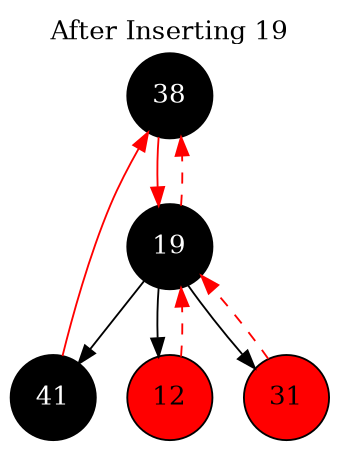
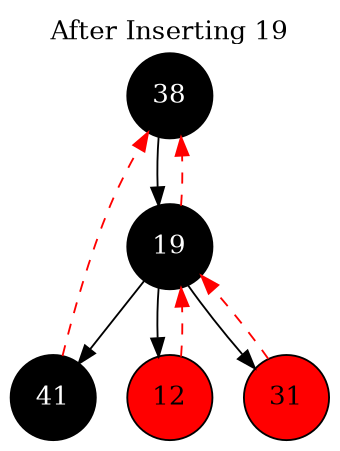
(157, 162) -> (157, 162)
(94, 250) -> (94, 250)
